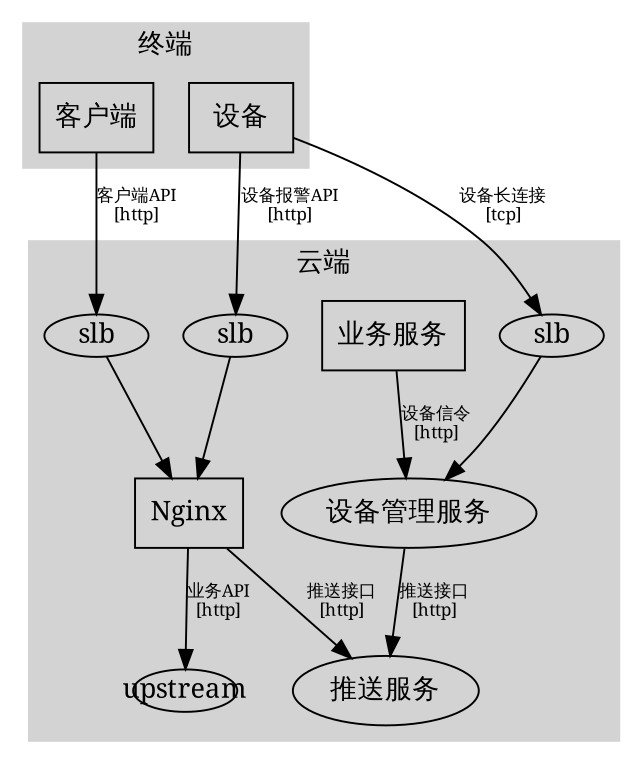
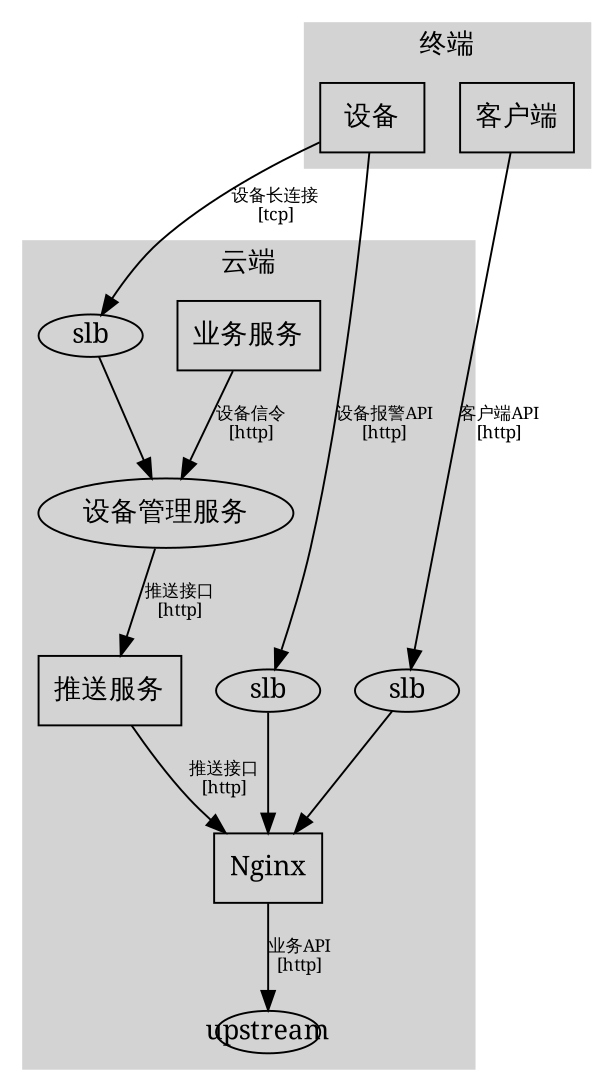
(282, 597) -> (169, 775)
(386, 691) -> (110, 691)
